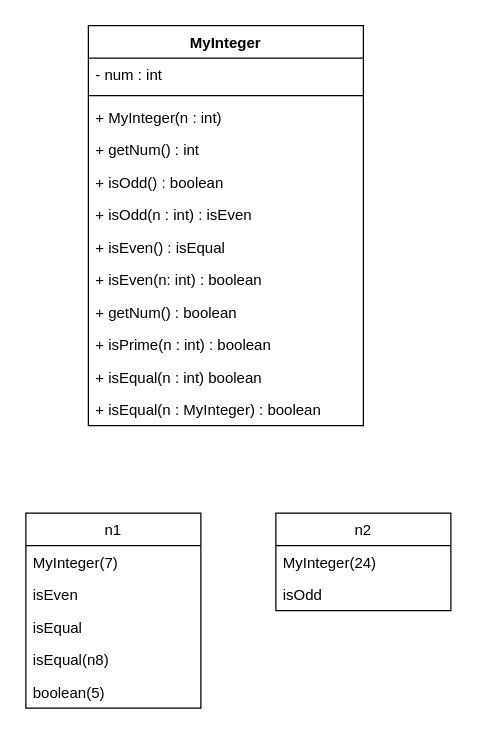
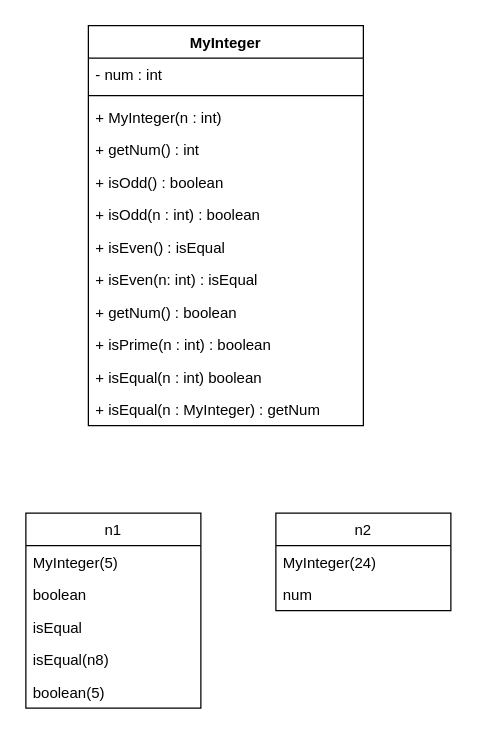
(181, 215) -> (185, 215)
(187, 280) -> (185, 280)
(218, 410) -> (216, 410)
(83, 563) -> (83, 563)
(56, 595) -> (60, 595)
(302, 595) -> (295, 595)
